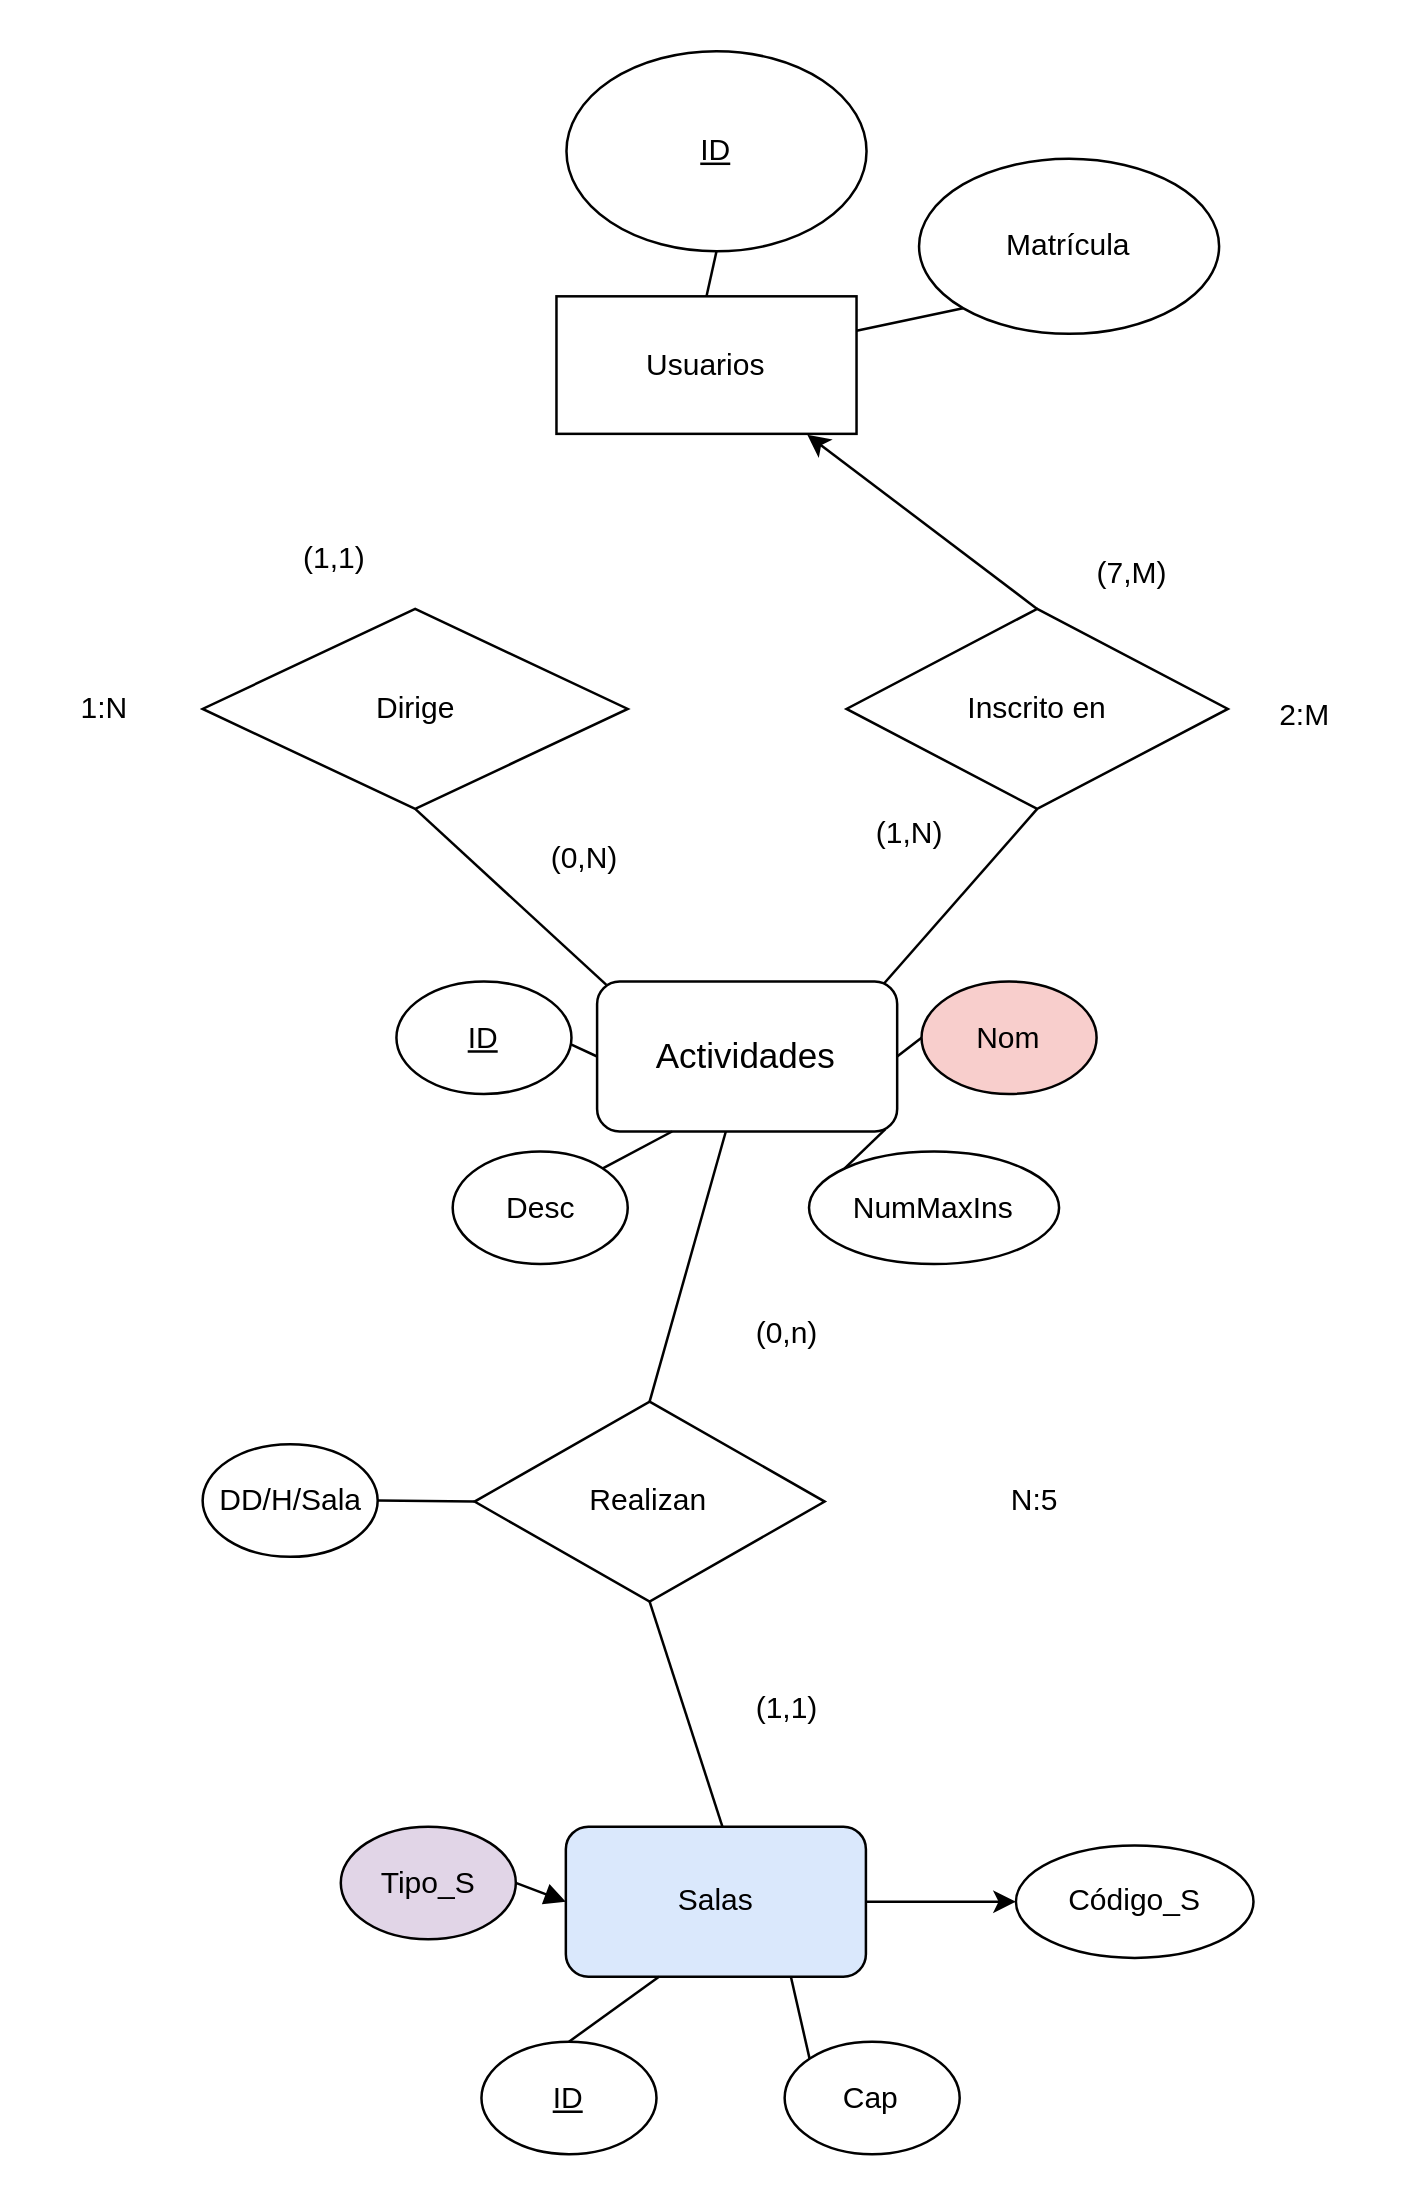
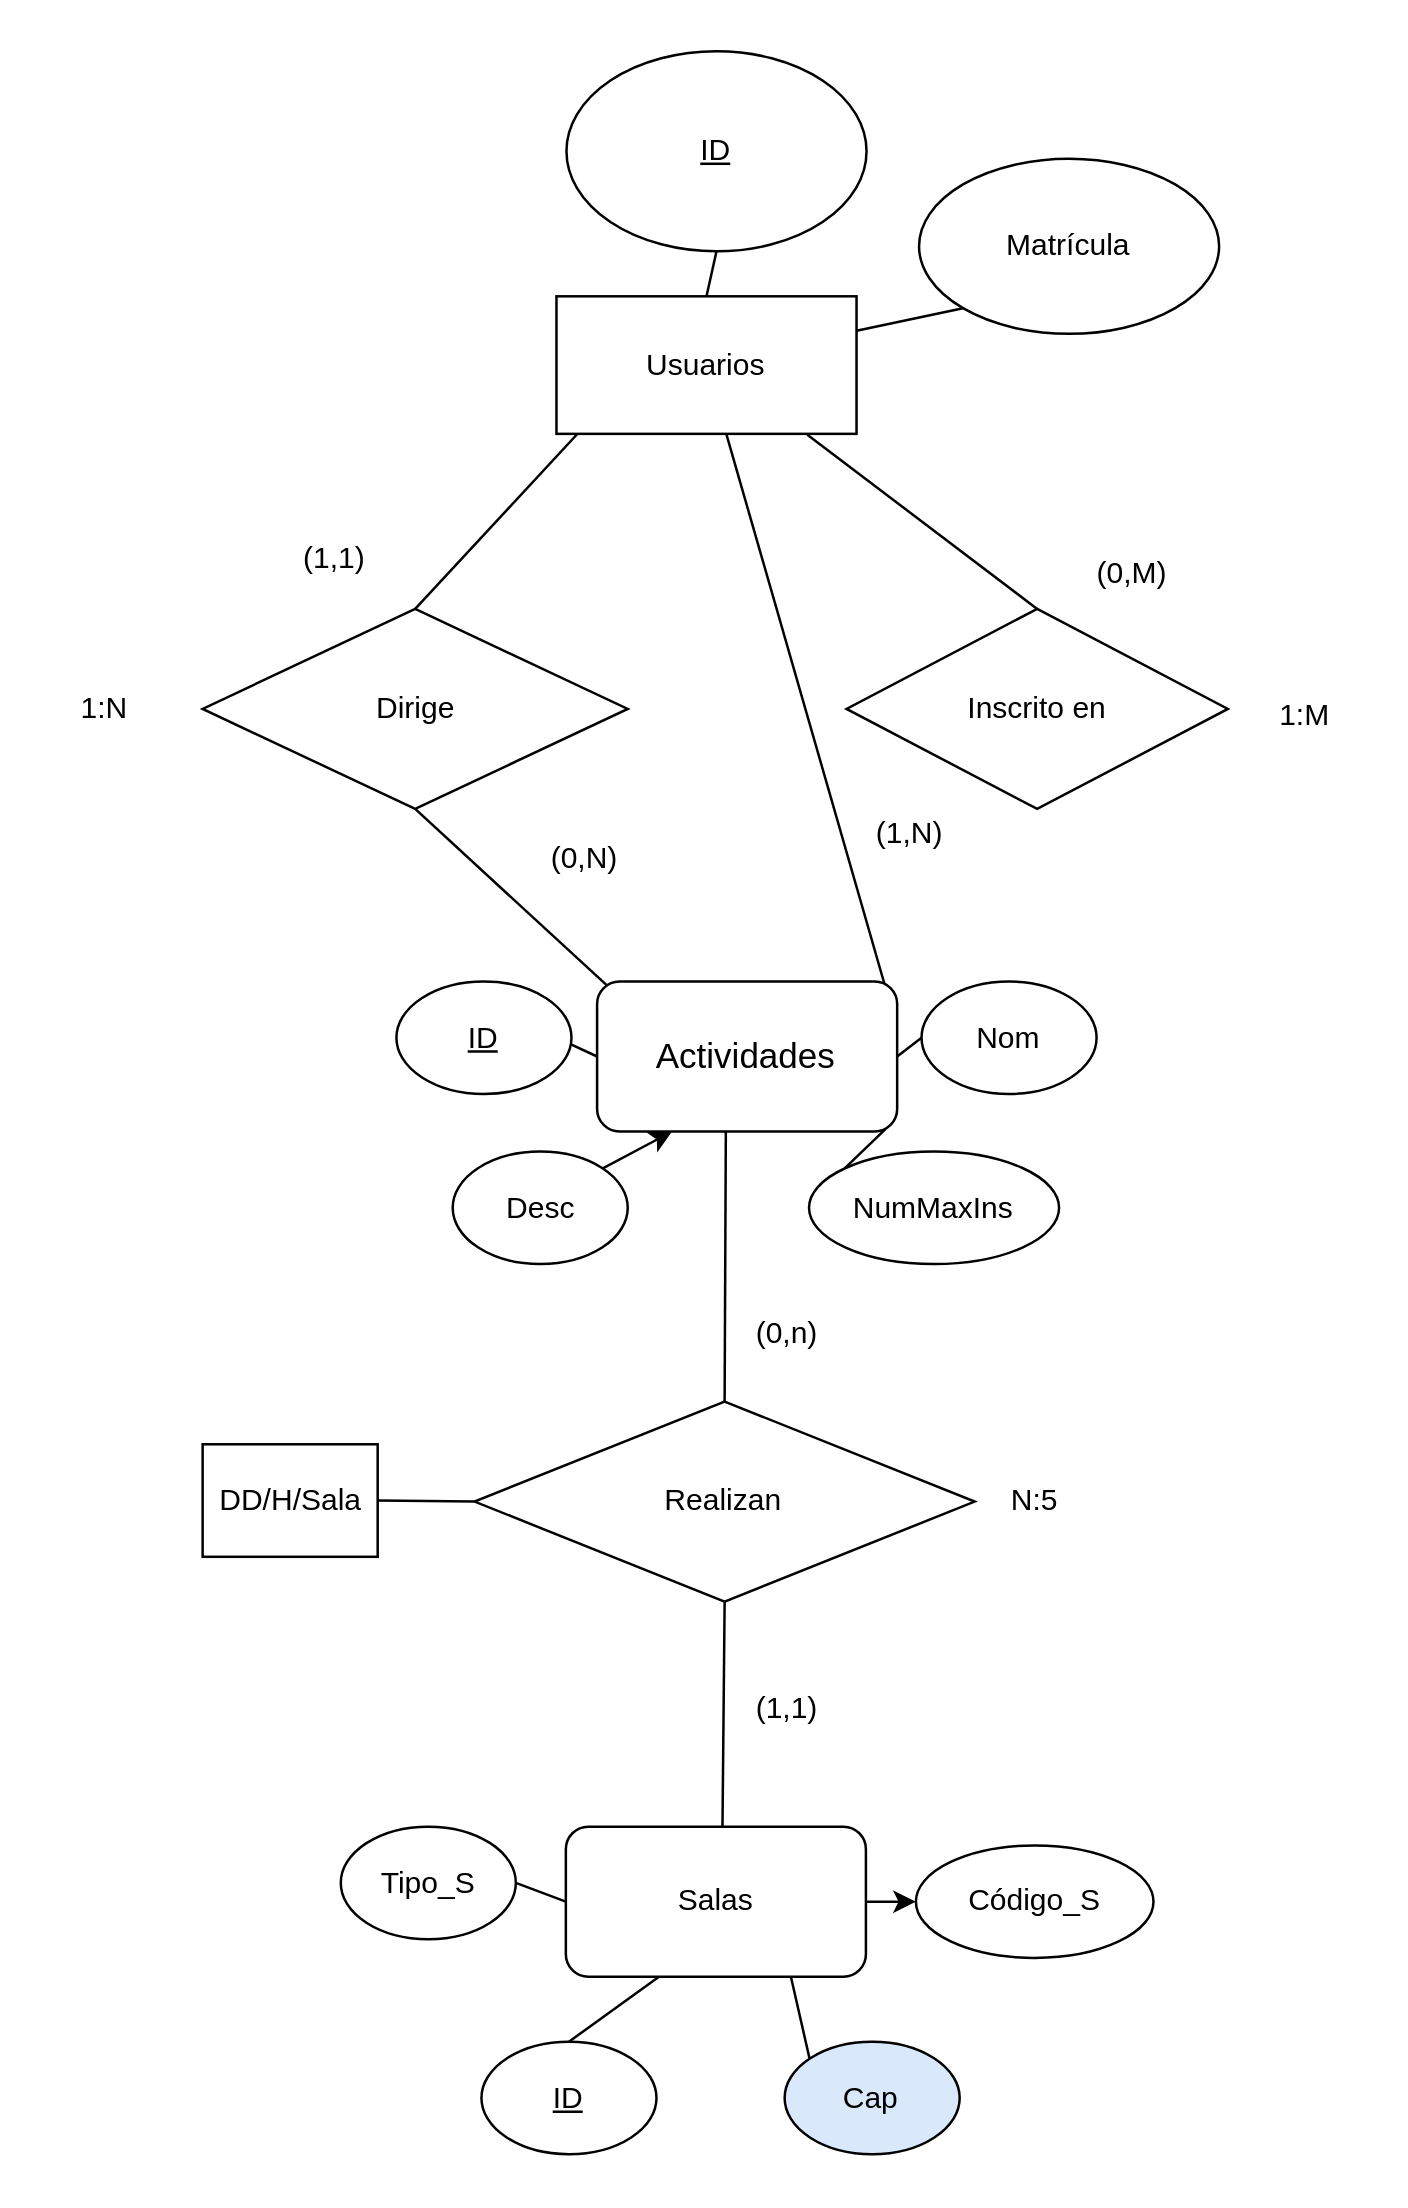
(821, 446) -> (815, 441)
none -> (495, 522)
(1133, 574) -> (1133, 574)
(1305, 716) -> (1305, 716)
(960, 896) -> (805, 709)
(1009, 1038) -> (1009, 1038)
(663, 1136) -> (656, 1140)
(290, 1500) -> (290, 1500)
(649, 1501) -> (724, 1501)
(428, 1883) -> (428, 1883)
(545, 1893) -> (552, 1896)
(716, 1901) -> (716, 1901)
(1134, 1901) -> (1034, 1901)
(872, 2098) -> (872, 2098)
